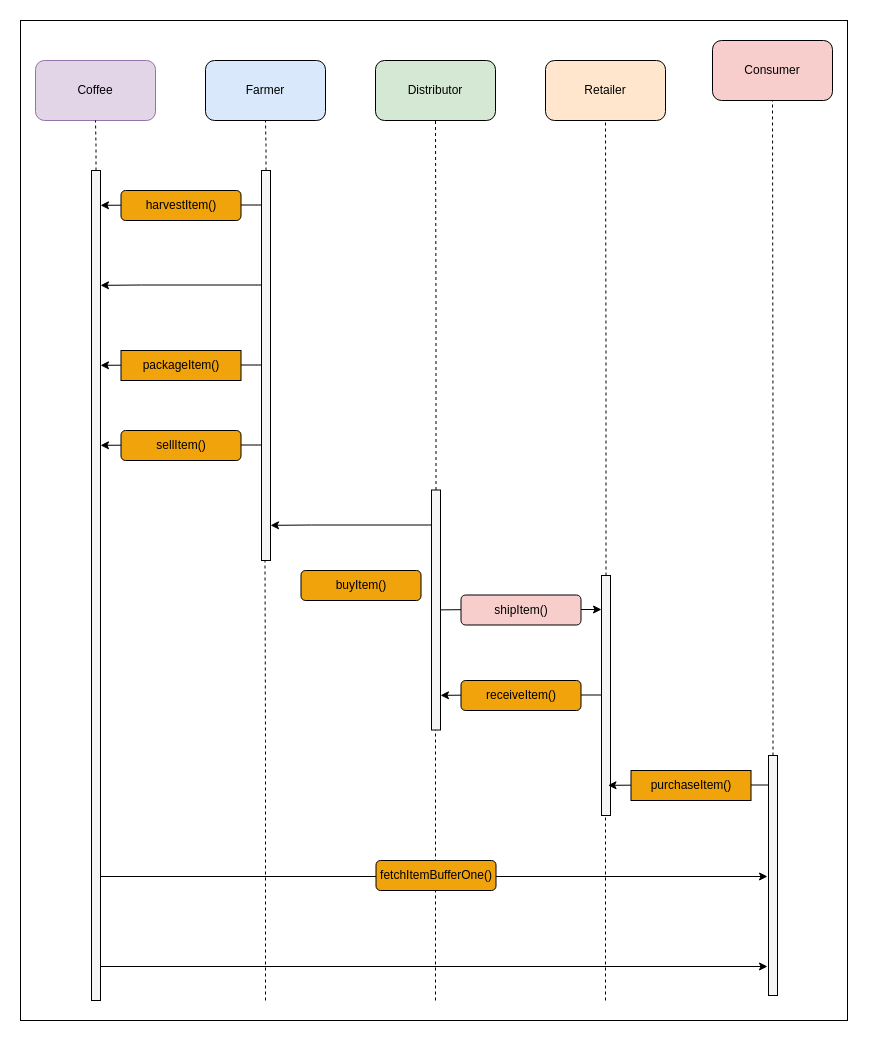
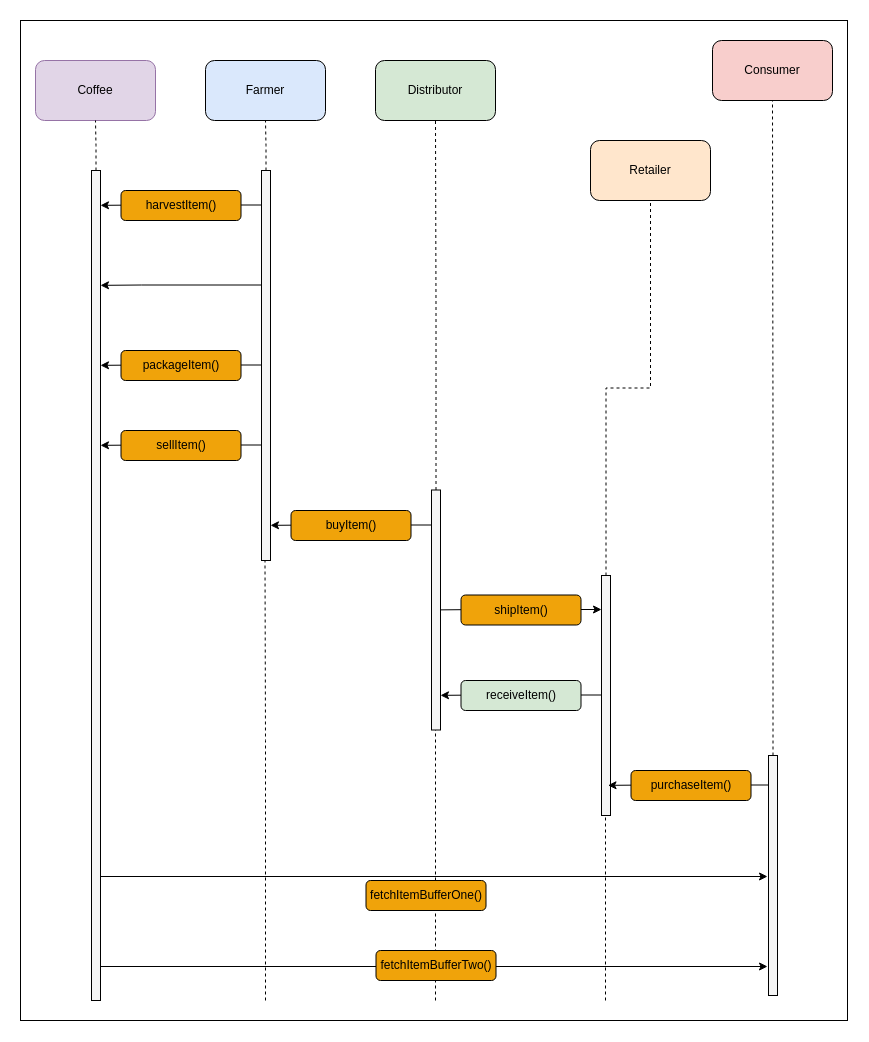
(606, 91) -> (651, 171)
(181, 366) -> (181, 366)
(361, 586) -> (351, 526)
(521, 610) -> (521, 610)
(521, 696) -> (521, 696)
(691, 786) -> (691, 786)
(436, 876) -> (426, 896)
none -> (436, 966)
